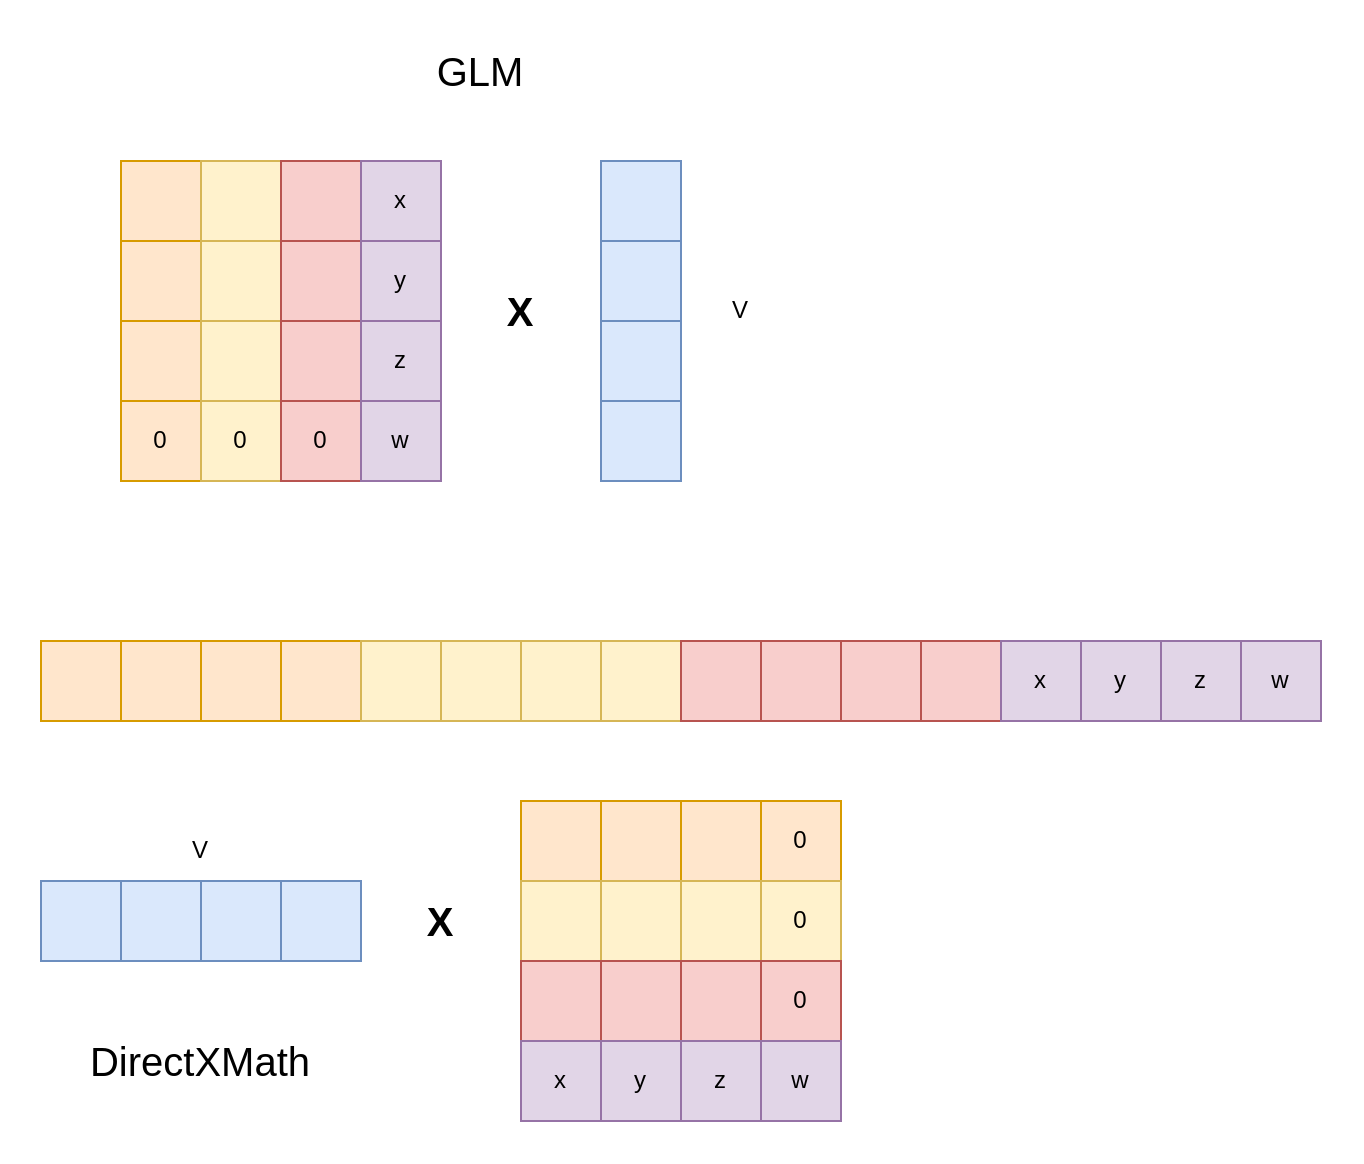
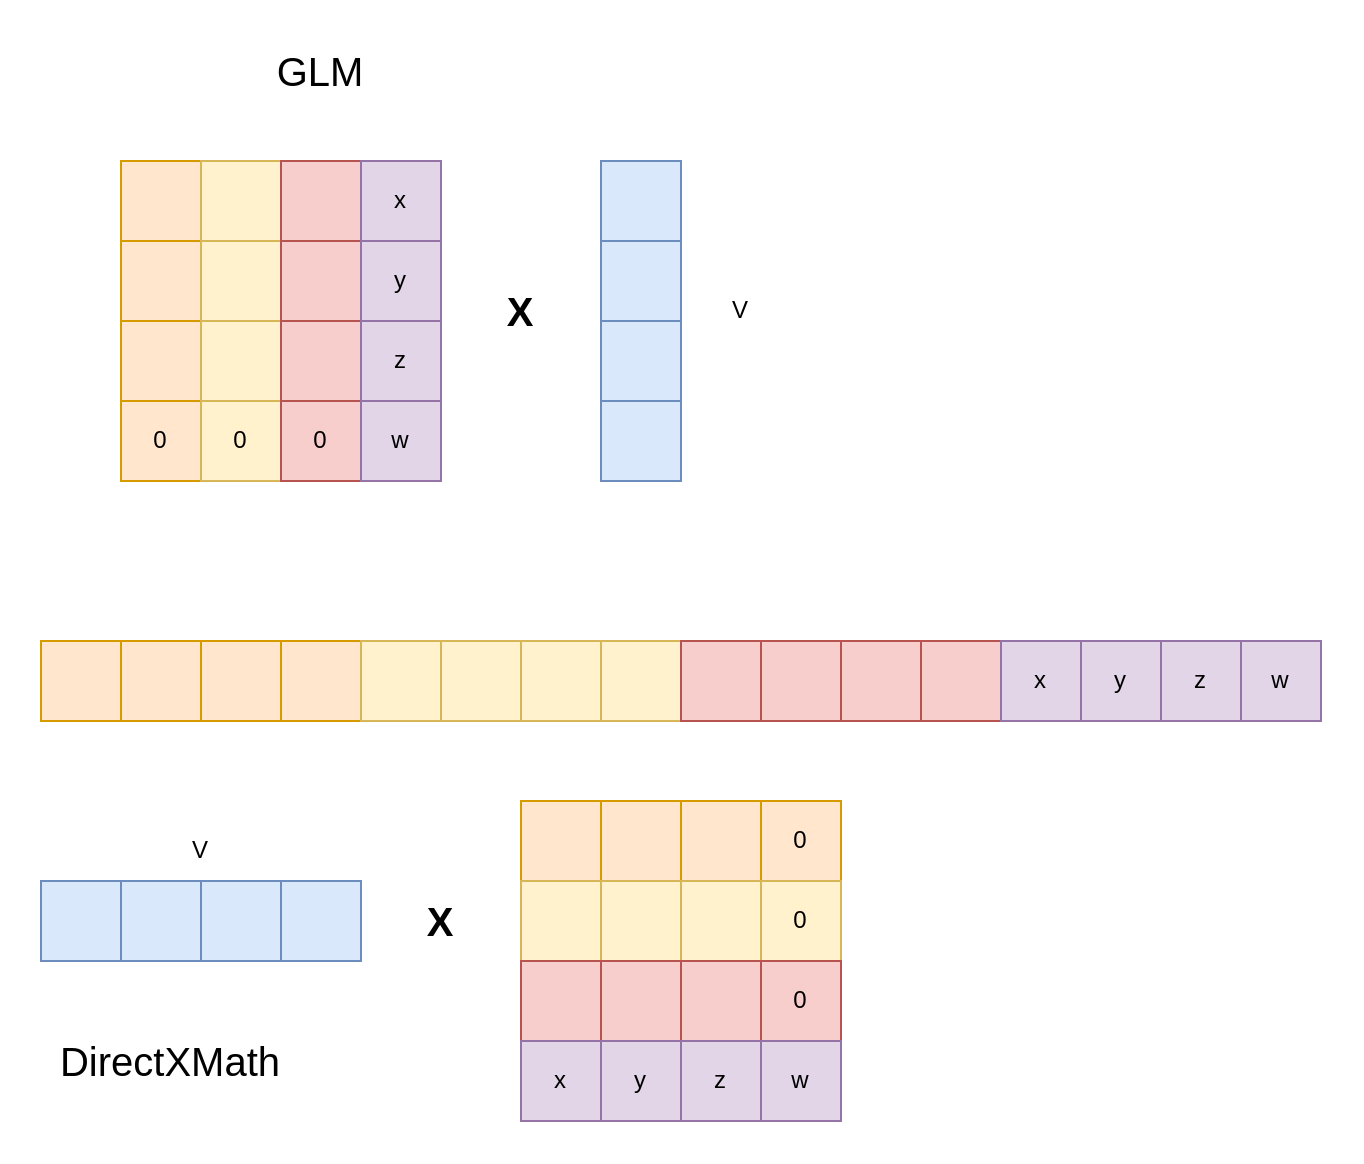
(481, 71) -> (321, 71)
(201, 1061) -> (171, 1061)
